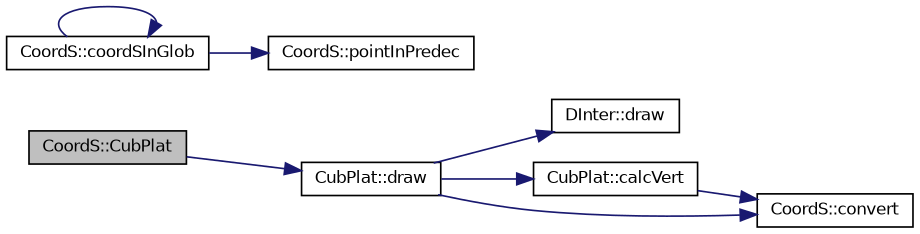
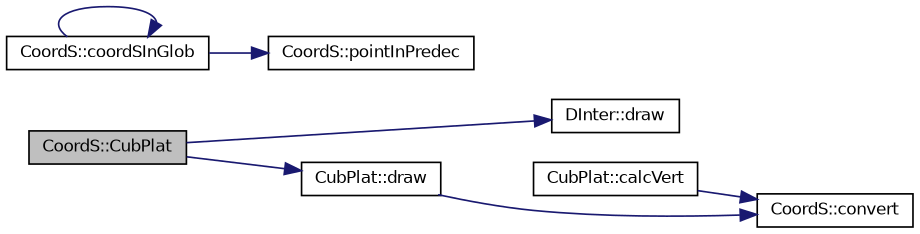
(485, 150) -> (360, 132)
(479, 179) -> none
